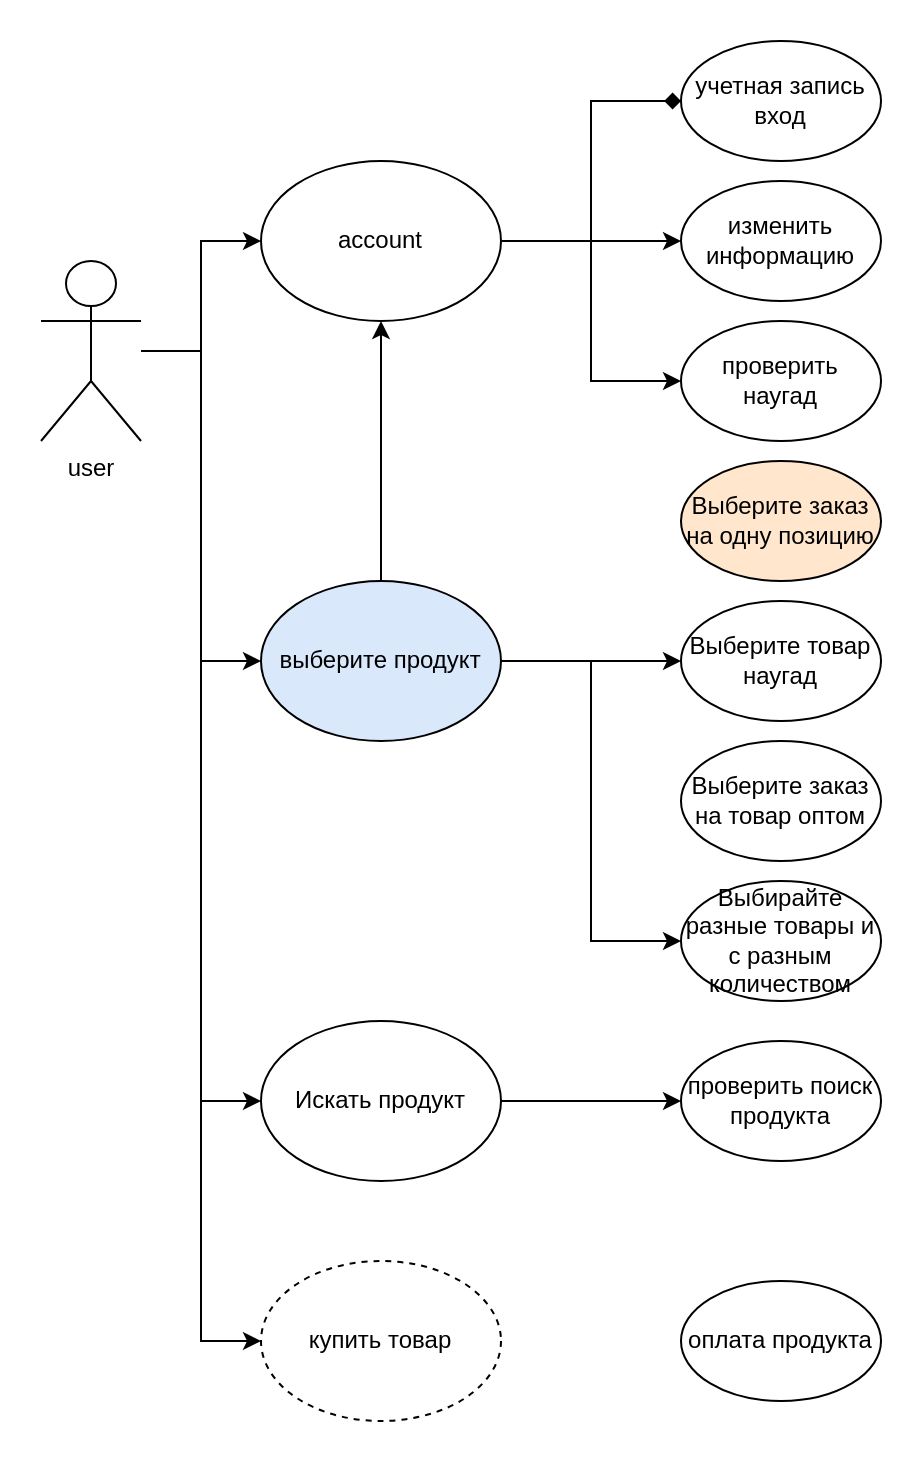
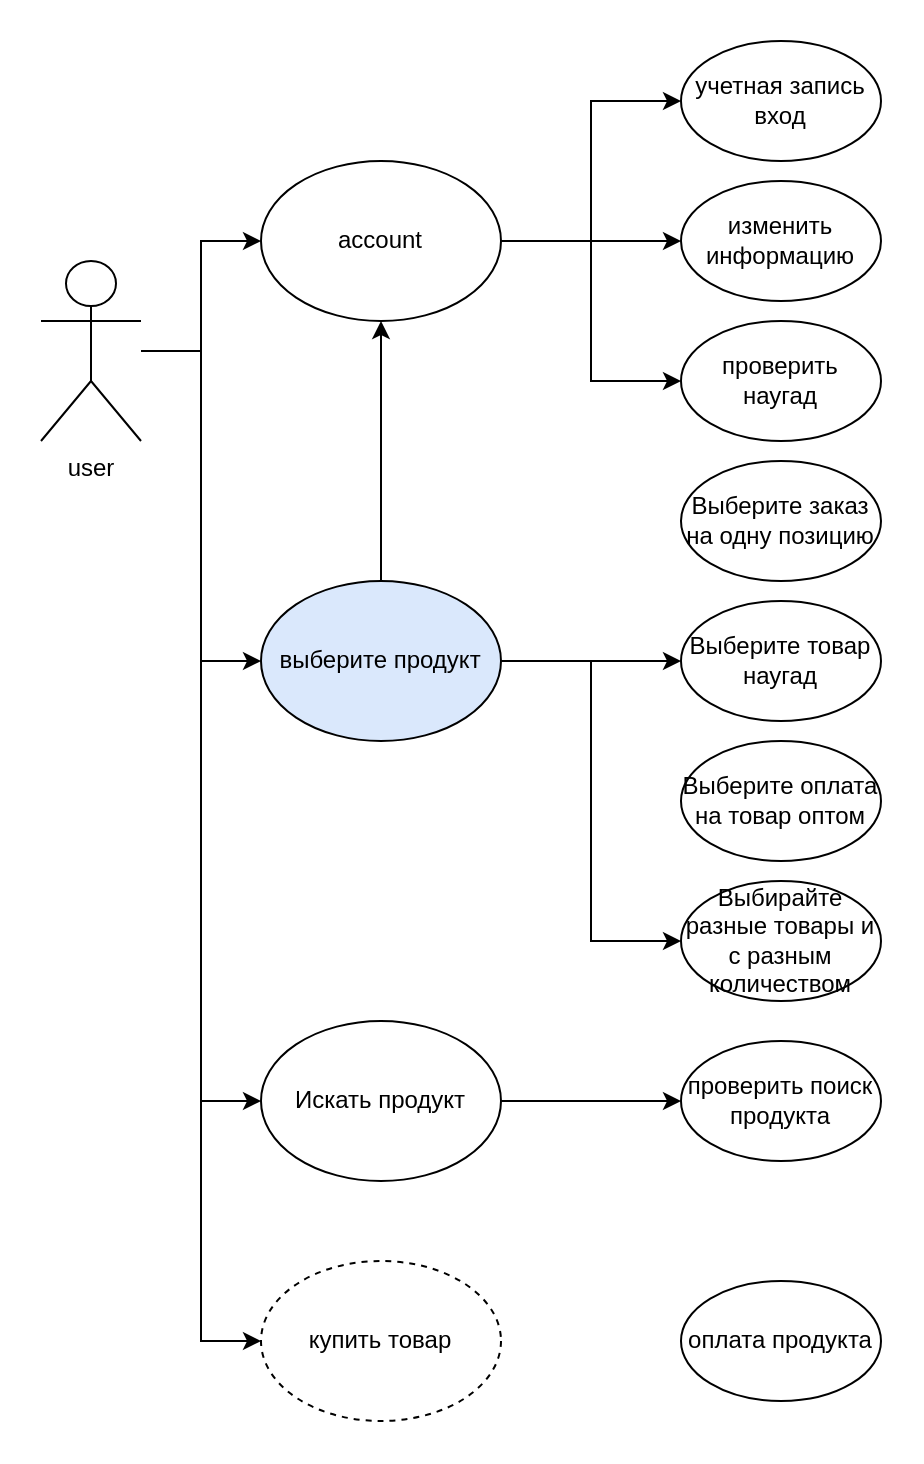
(664, 101) -> (665, 101)
(781, 521) -> (781, 521)
(781, 801) -> (781, 801)
